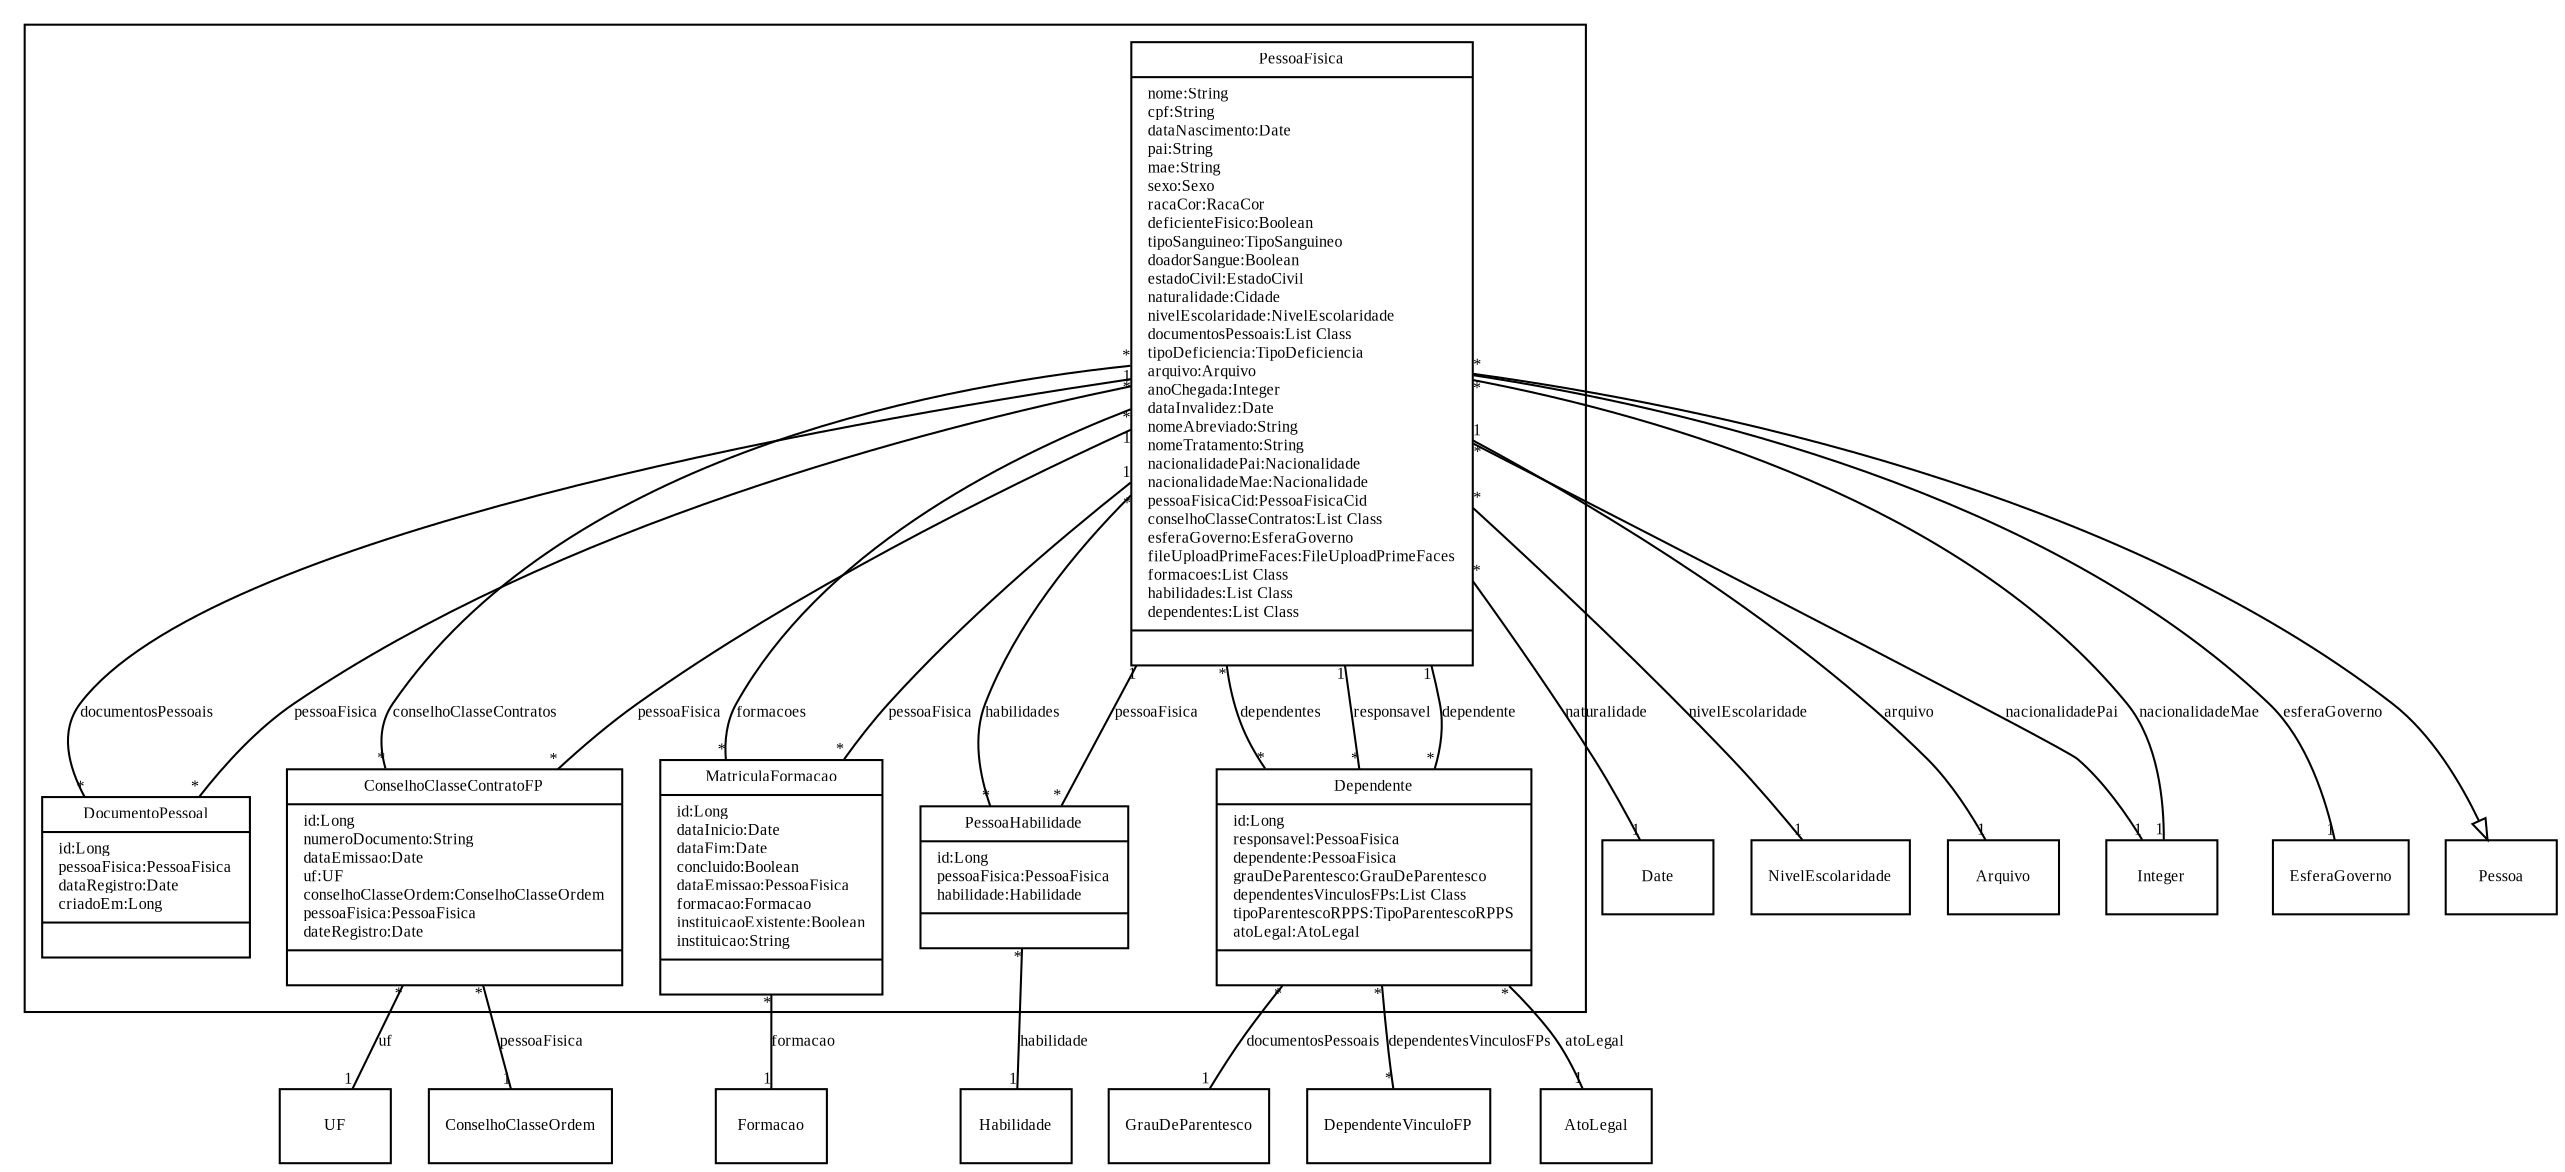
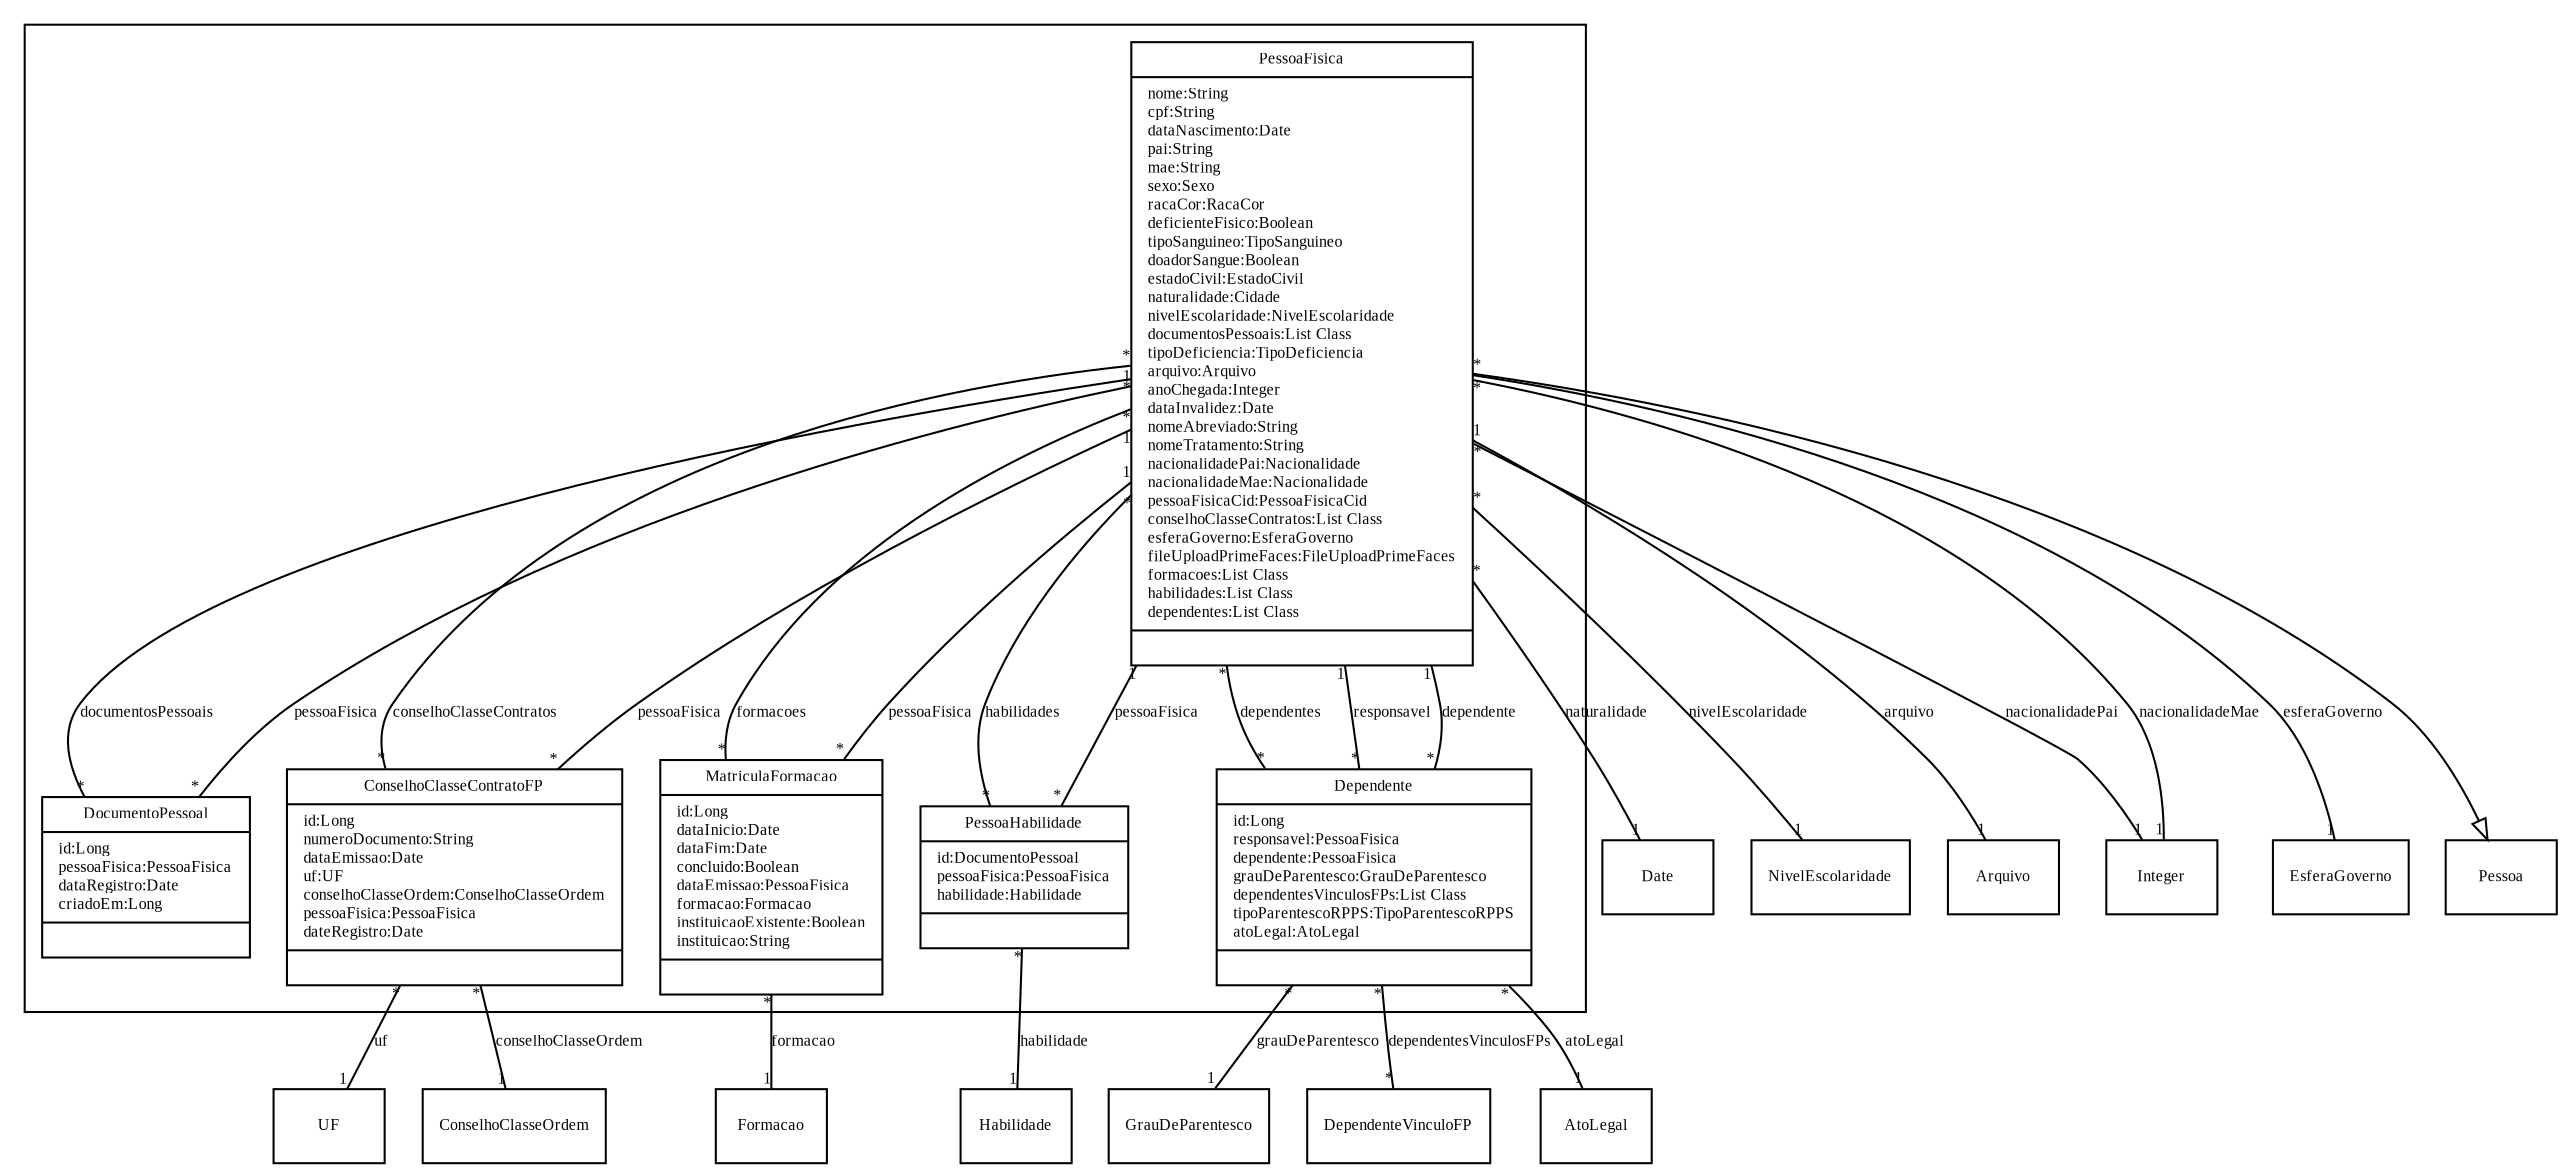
(963, 858) -> (1009, 858)
(542, 1042) -> (570, 1042)
(1313, 1042) -> (1319, 1042)
